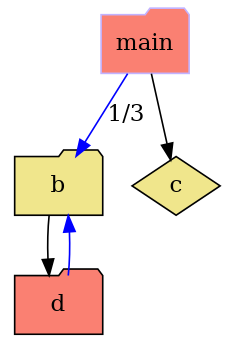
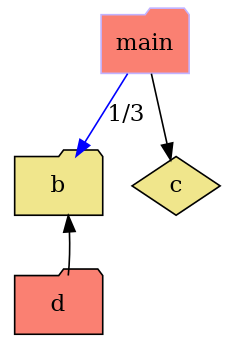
(48, 237) -> none
(70, 254) -> (70, 254)
